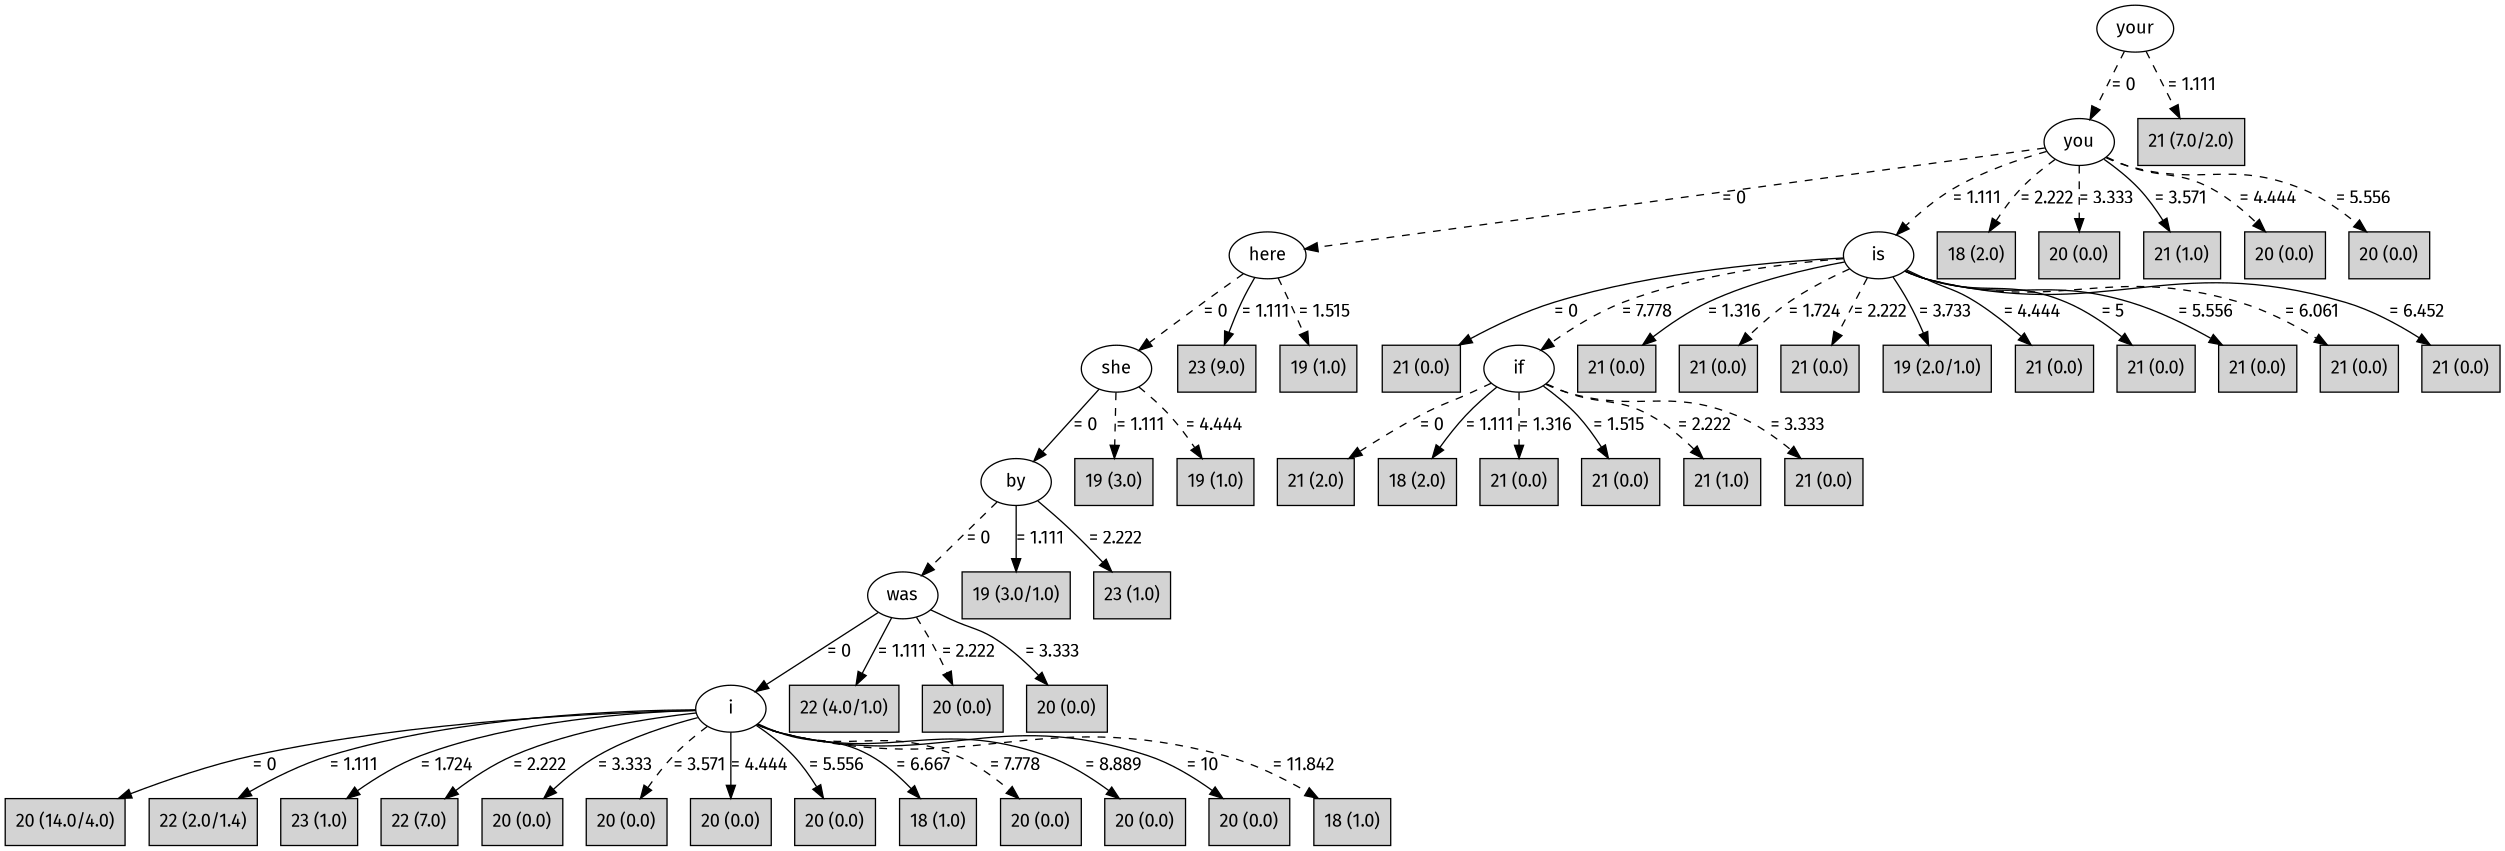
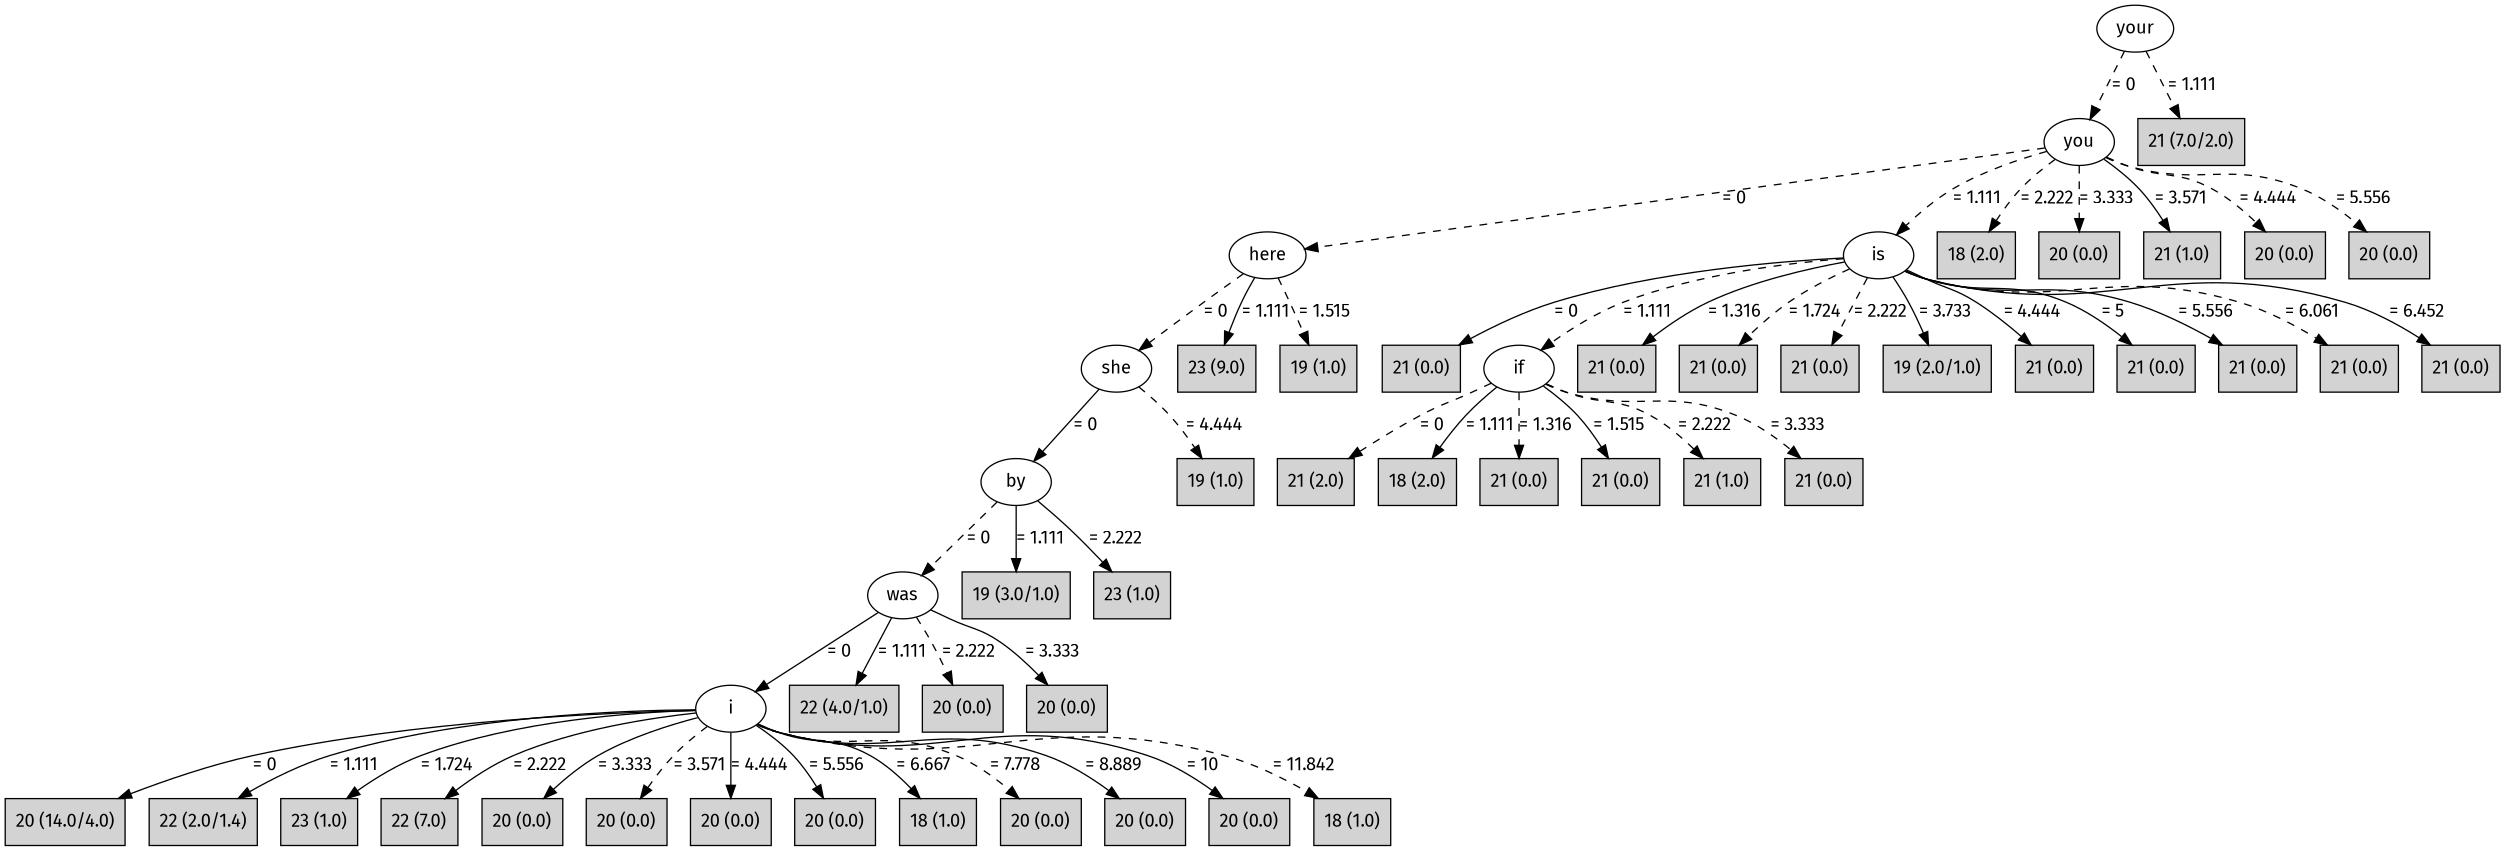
(1647, 312) -> (1647, 312)
(1114, 482) -> none
